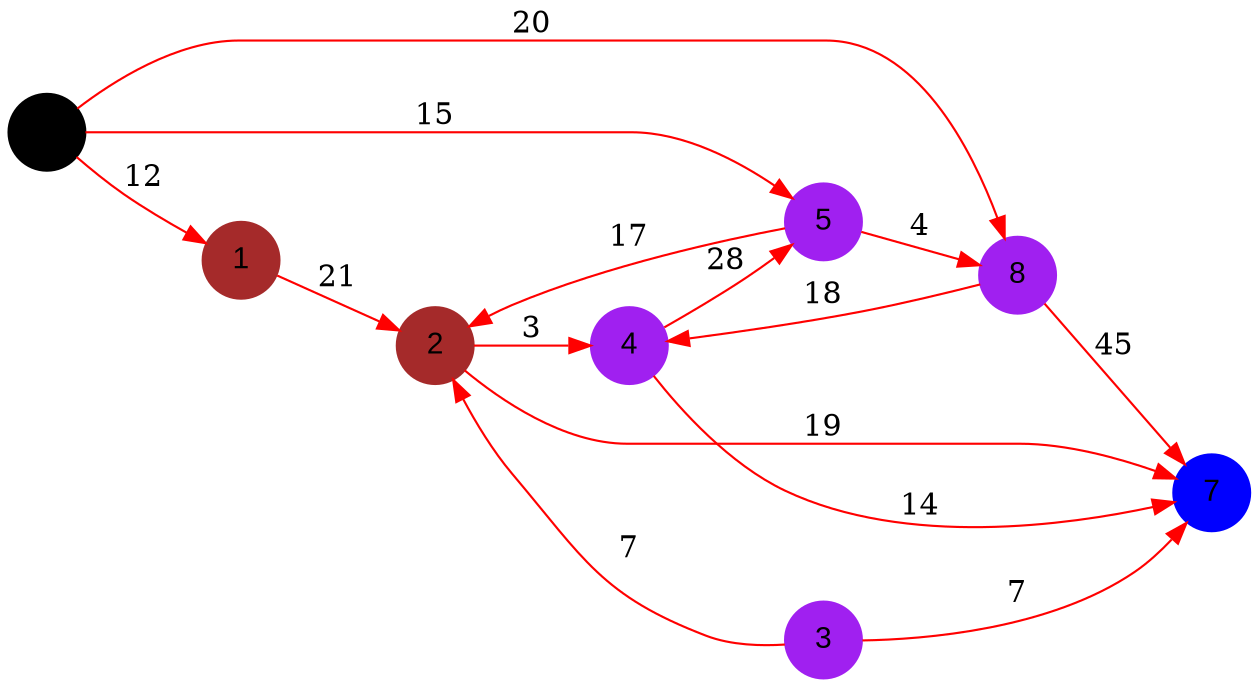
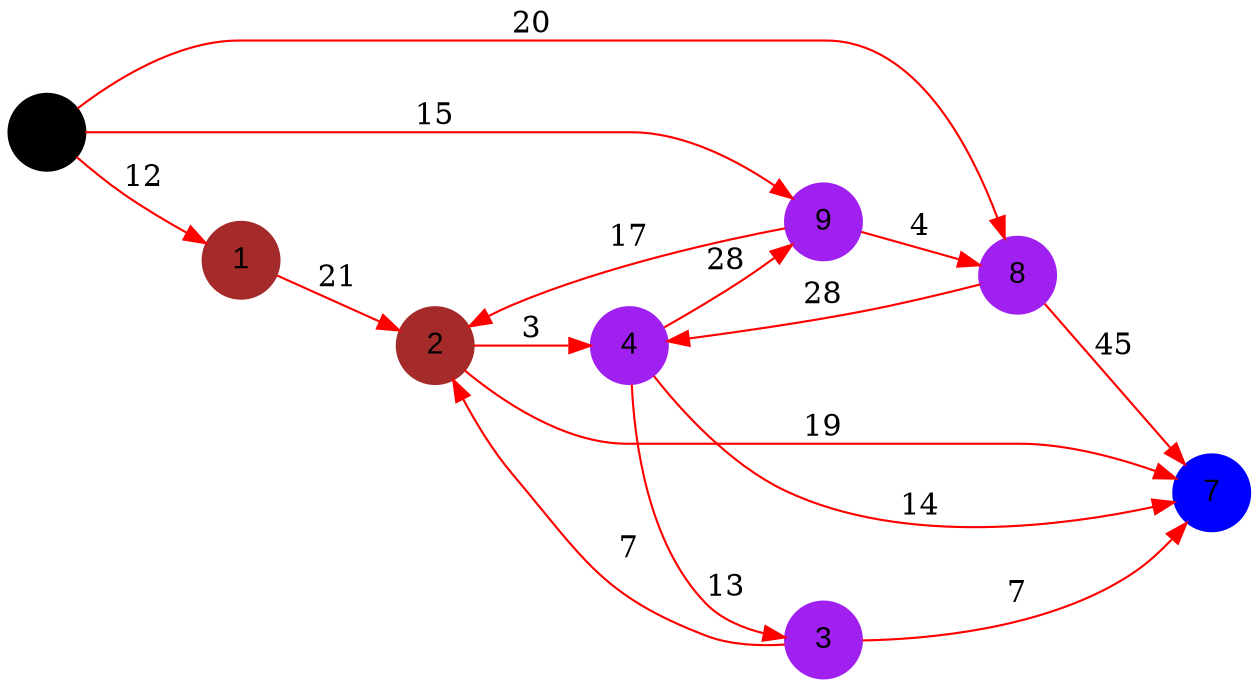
(823, 222) -> (823, 222)
(823, 295) -> (823, 295)
none -> (661, 532)
